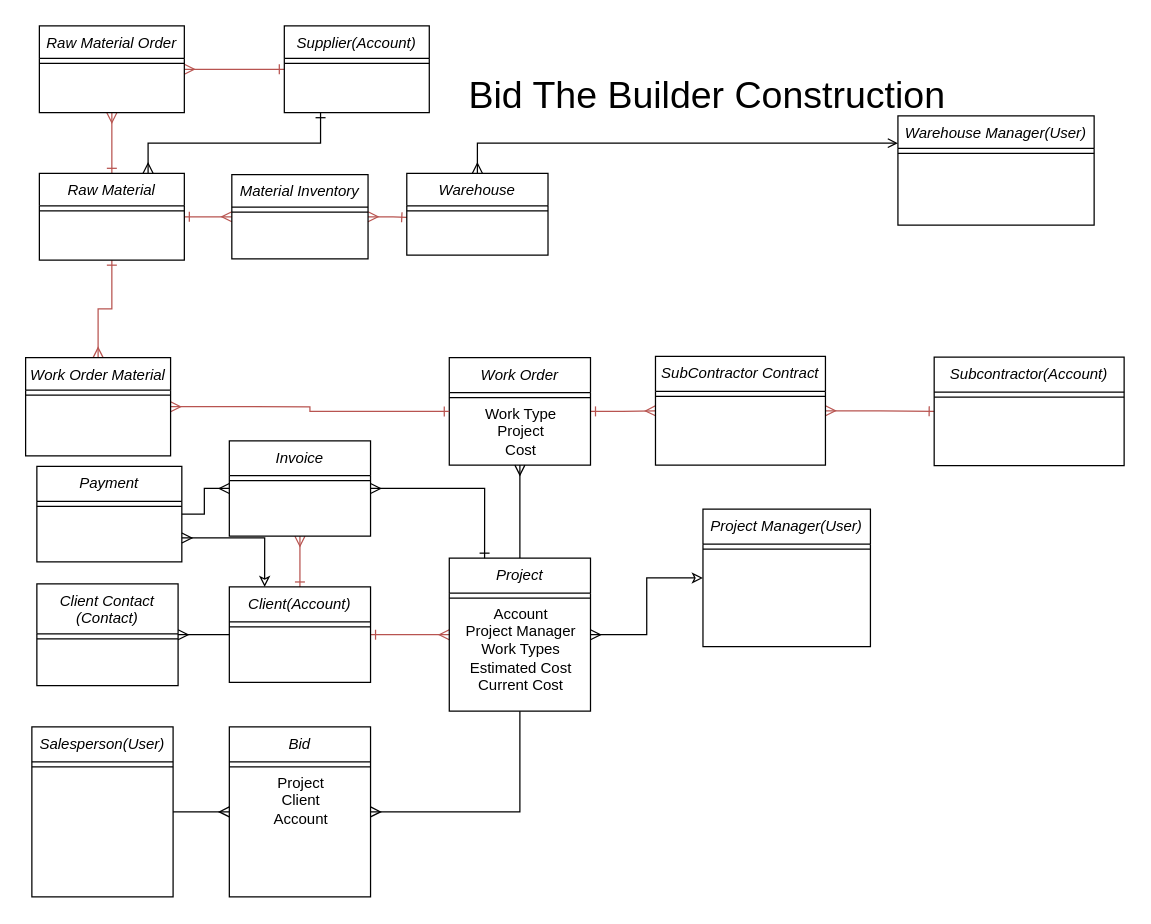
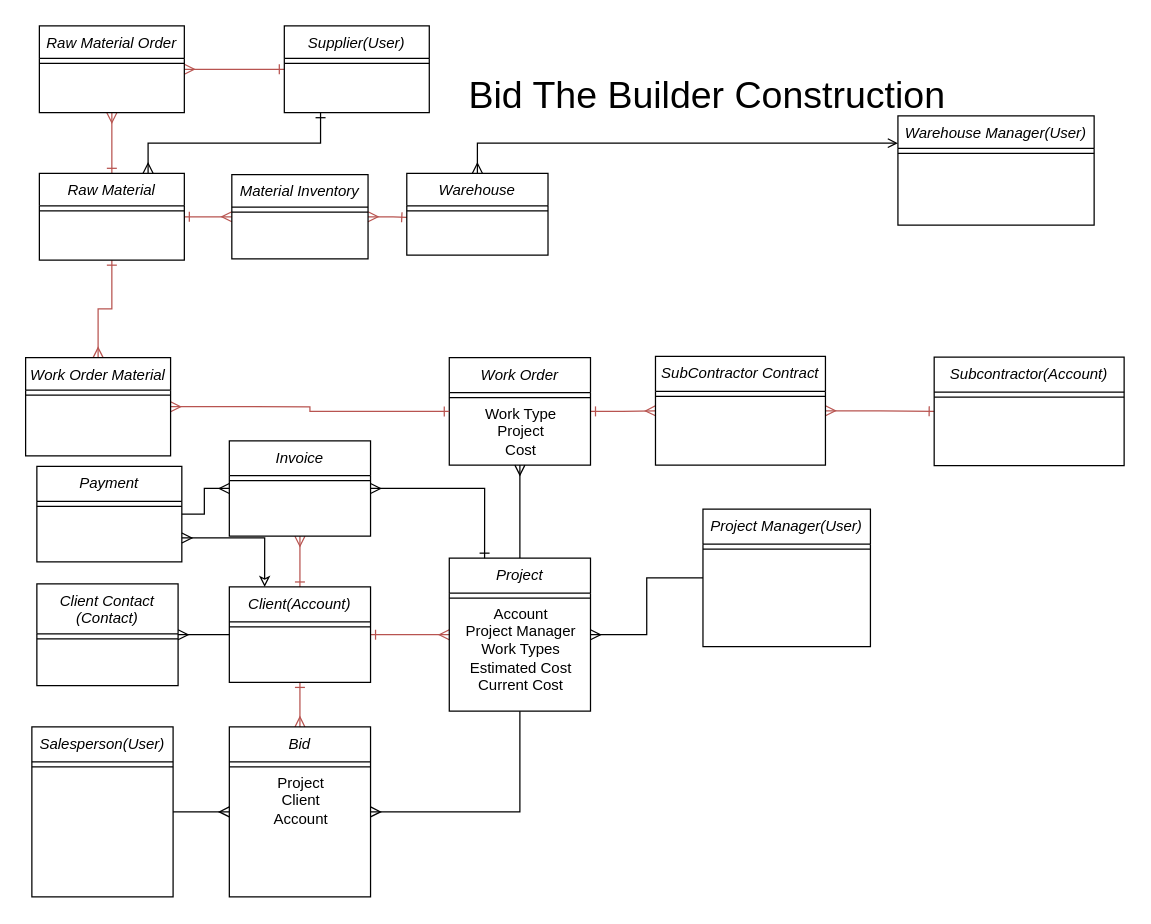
(356, 43) -> (356, 43)
(693, 578) -> (696, 578)
none -> (300, 703)
